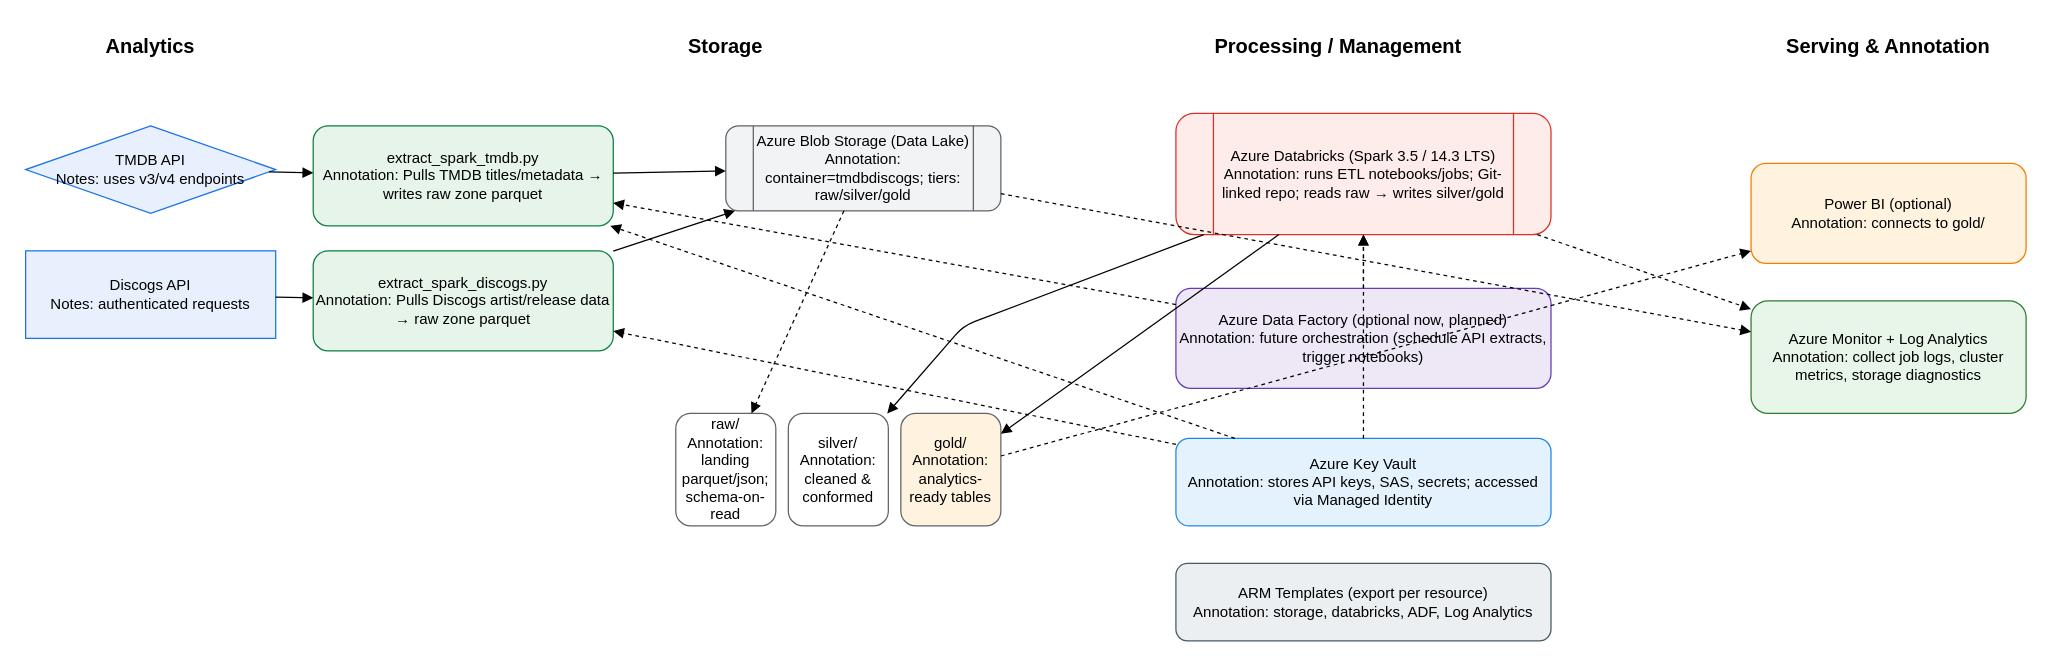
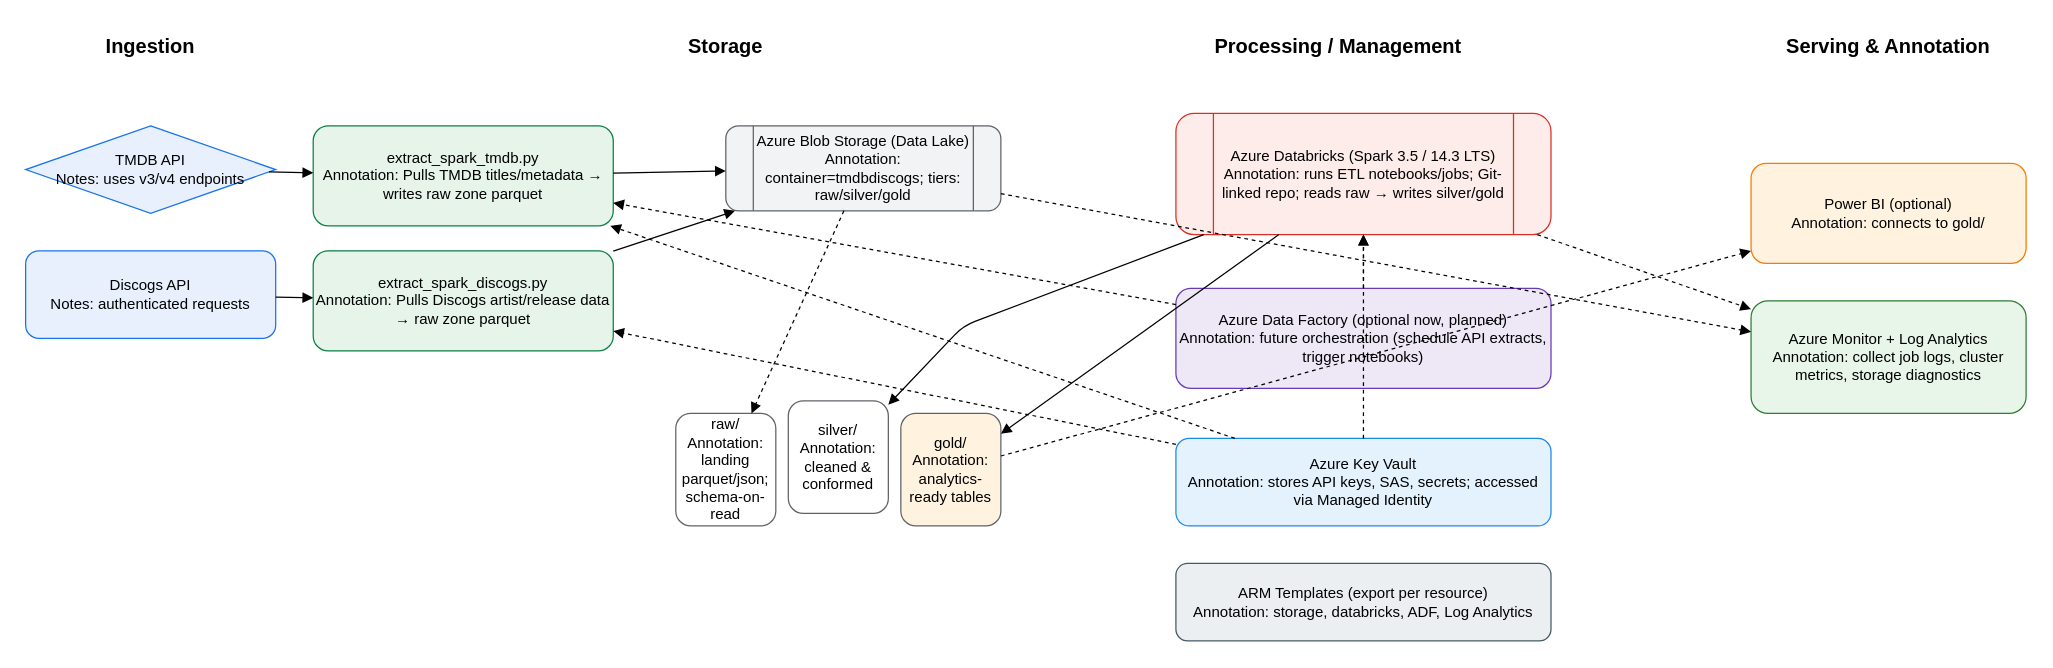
(150, 46) -> (150, 46)
(151, 294) -> (151, 294)
(838, 469) -> (838, 457)
